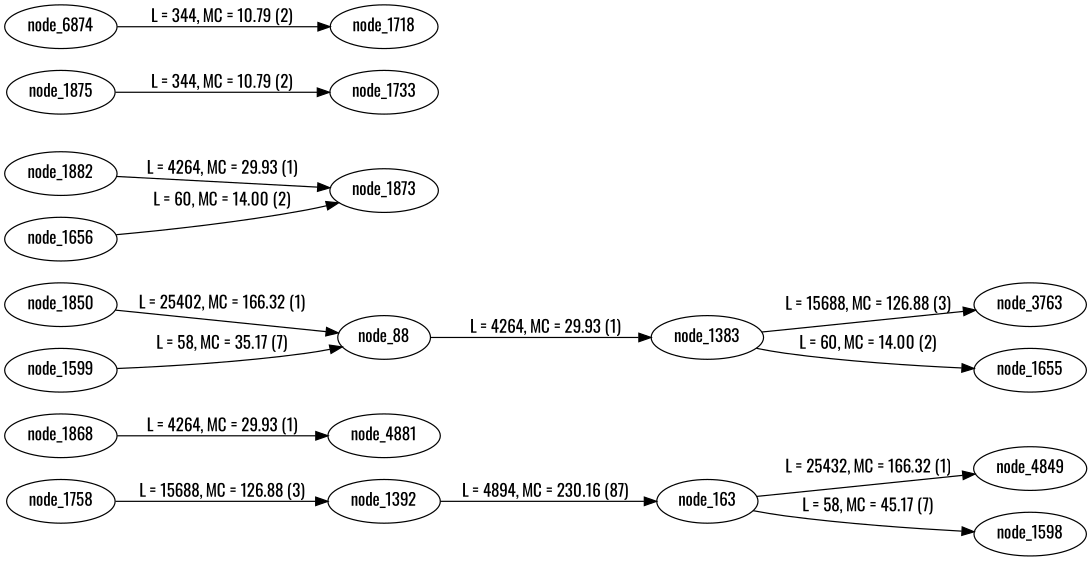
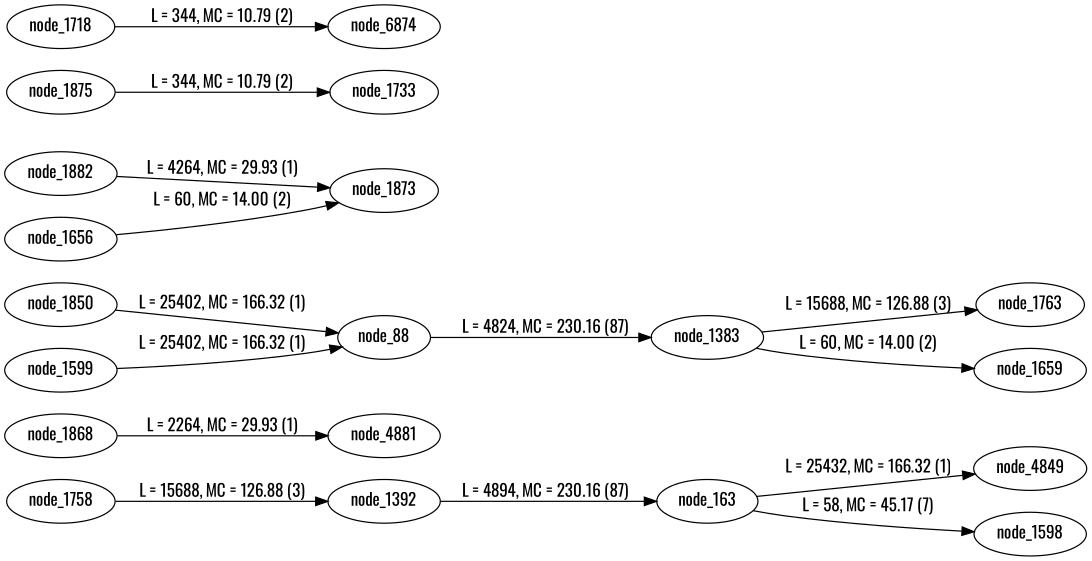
(218, 27) -> (215, 27)
(1030, 305) -> (1030, 305)
(546, 328) -> (546, 328)
(222, 344) -> (222, 344)
(1030, 370) -> (1030, 370)
(222, 427) -> (222, 427)
